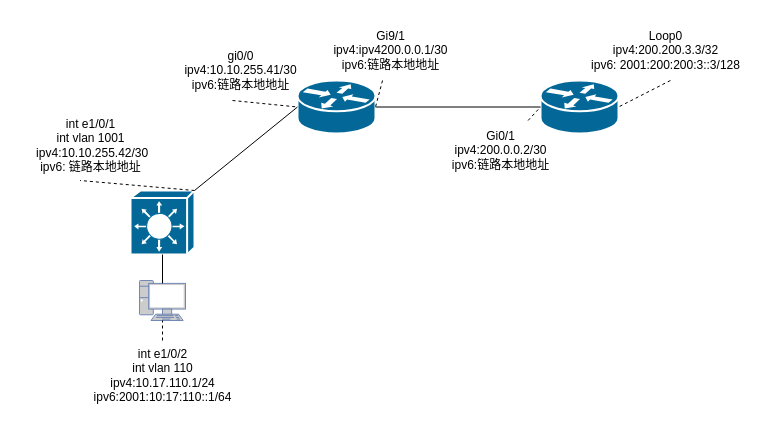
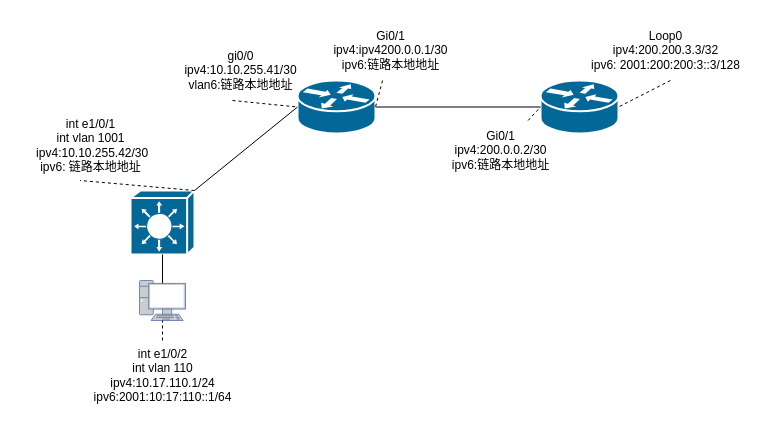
(391, 51) -> (391, 51)
(241, 71) -> (241, 71)
